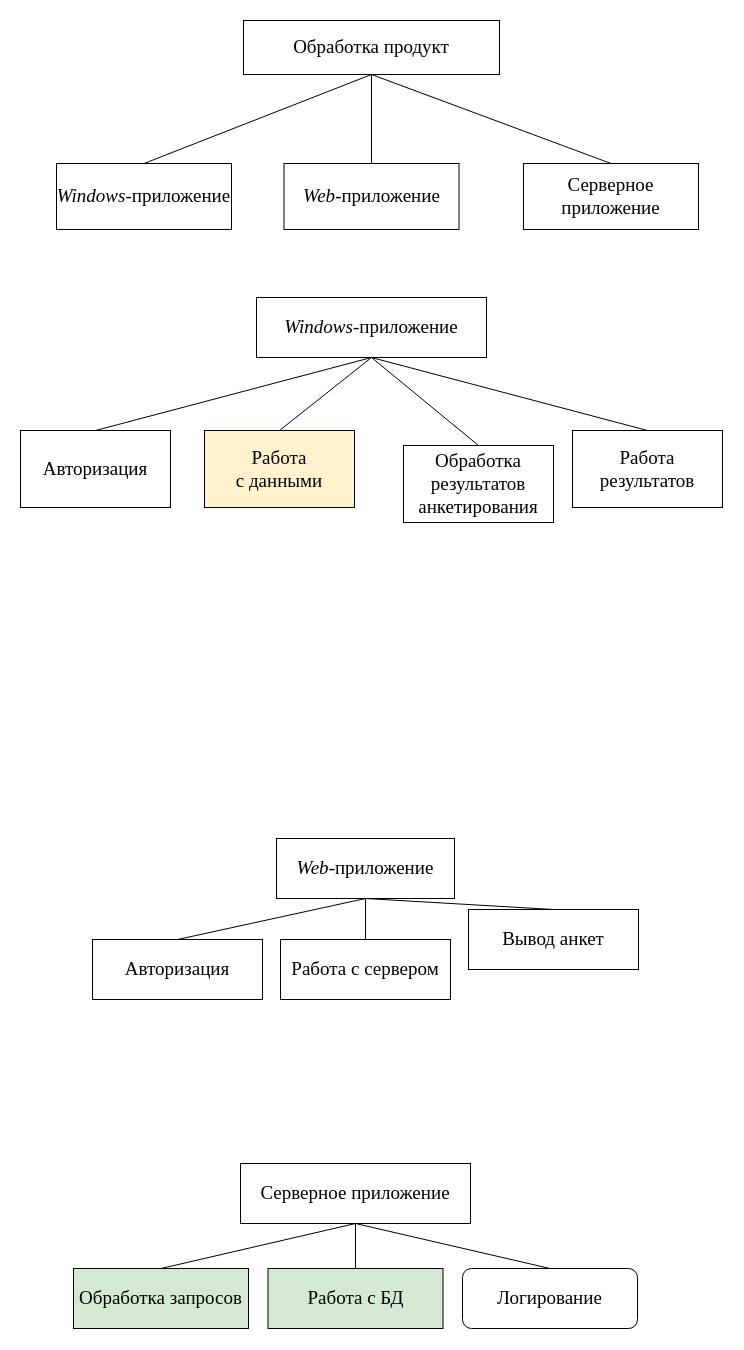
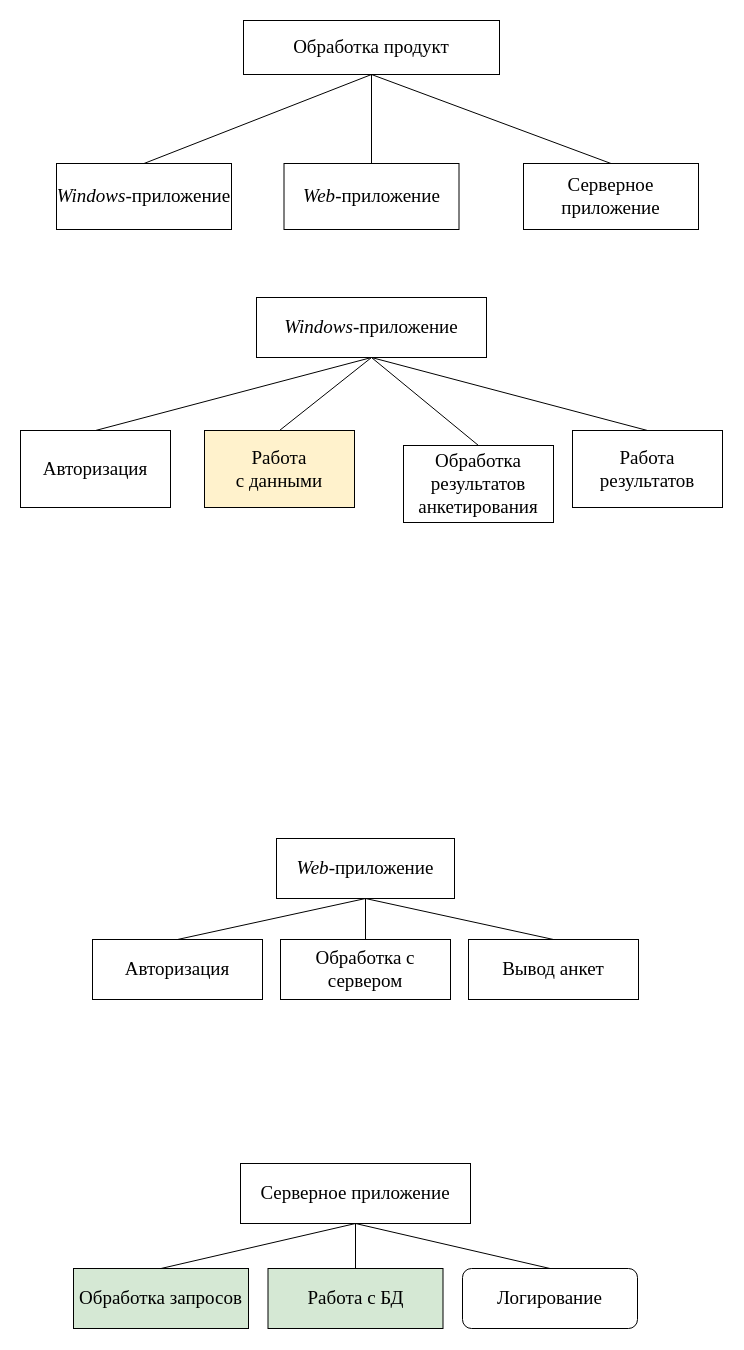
(554, 940) -> (554, 970)
(366, 970) -> (366, 970)
